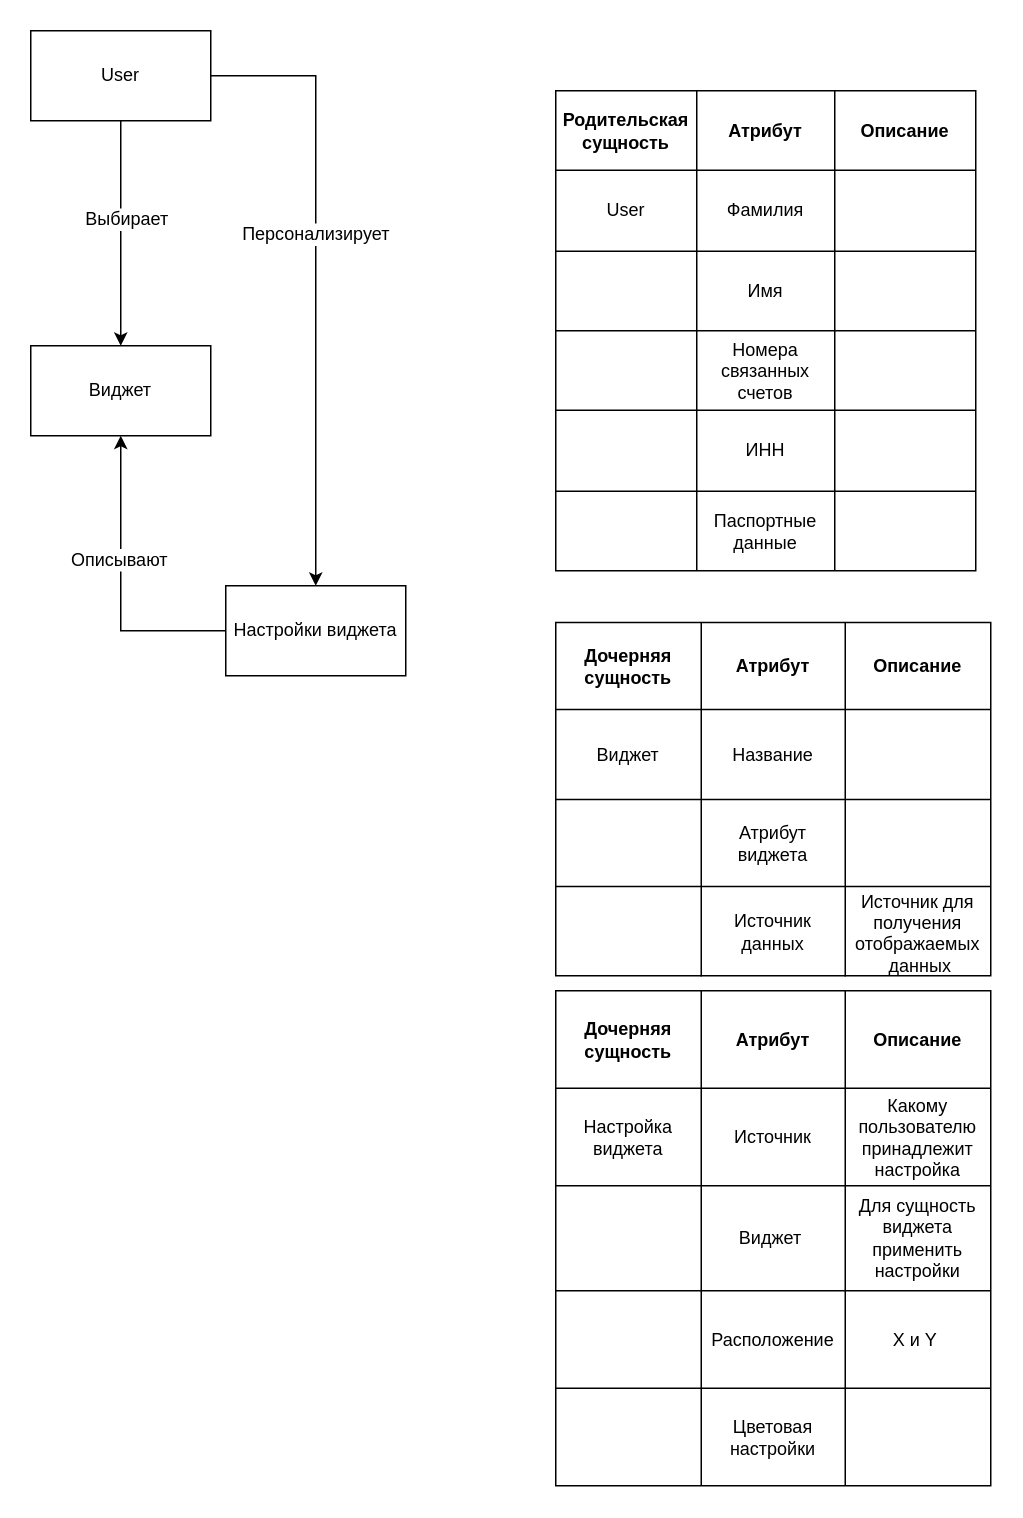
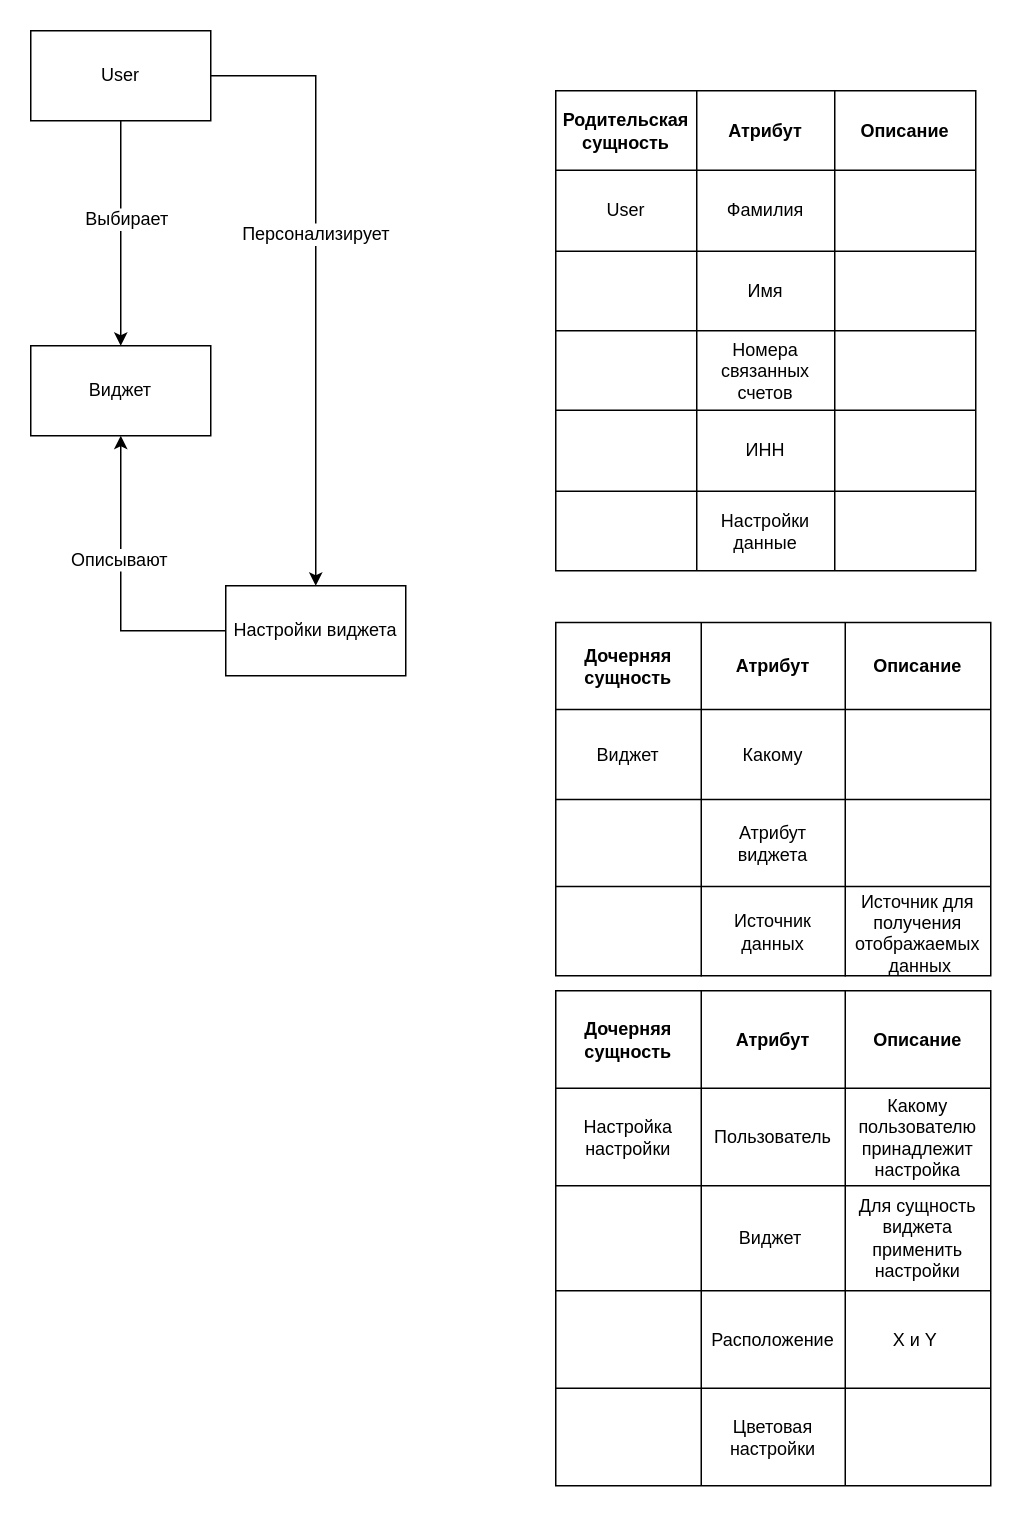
(766, 532) -> (766, 532)
(773, 755) -> (773, 755)
(629, 1138) -> (629, 1138)
(773, 1138) -> (773, 1138)
